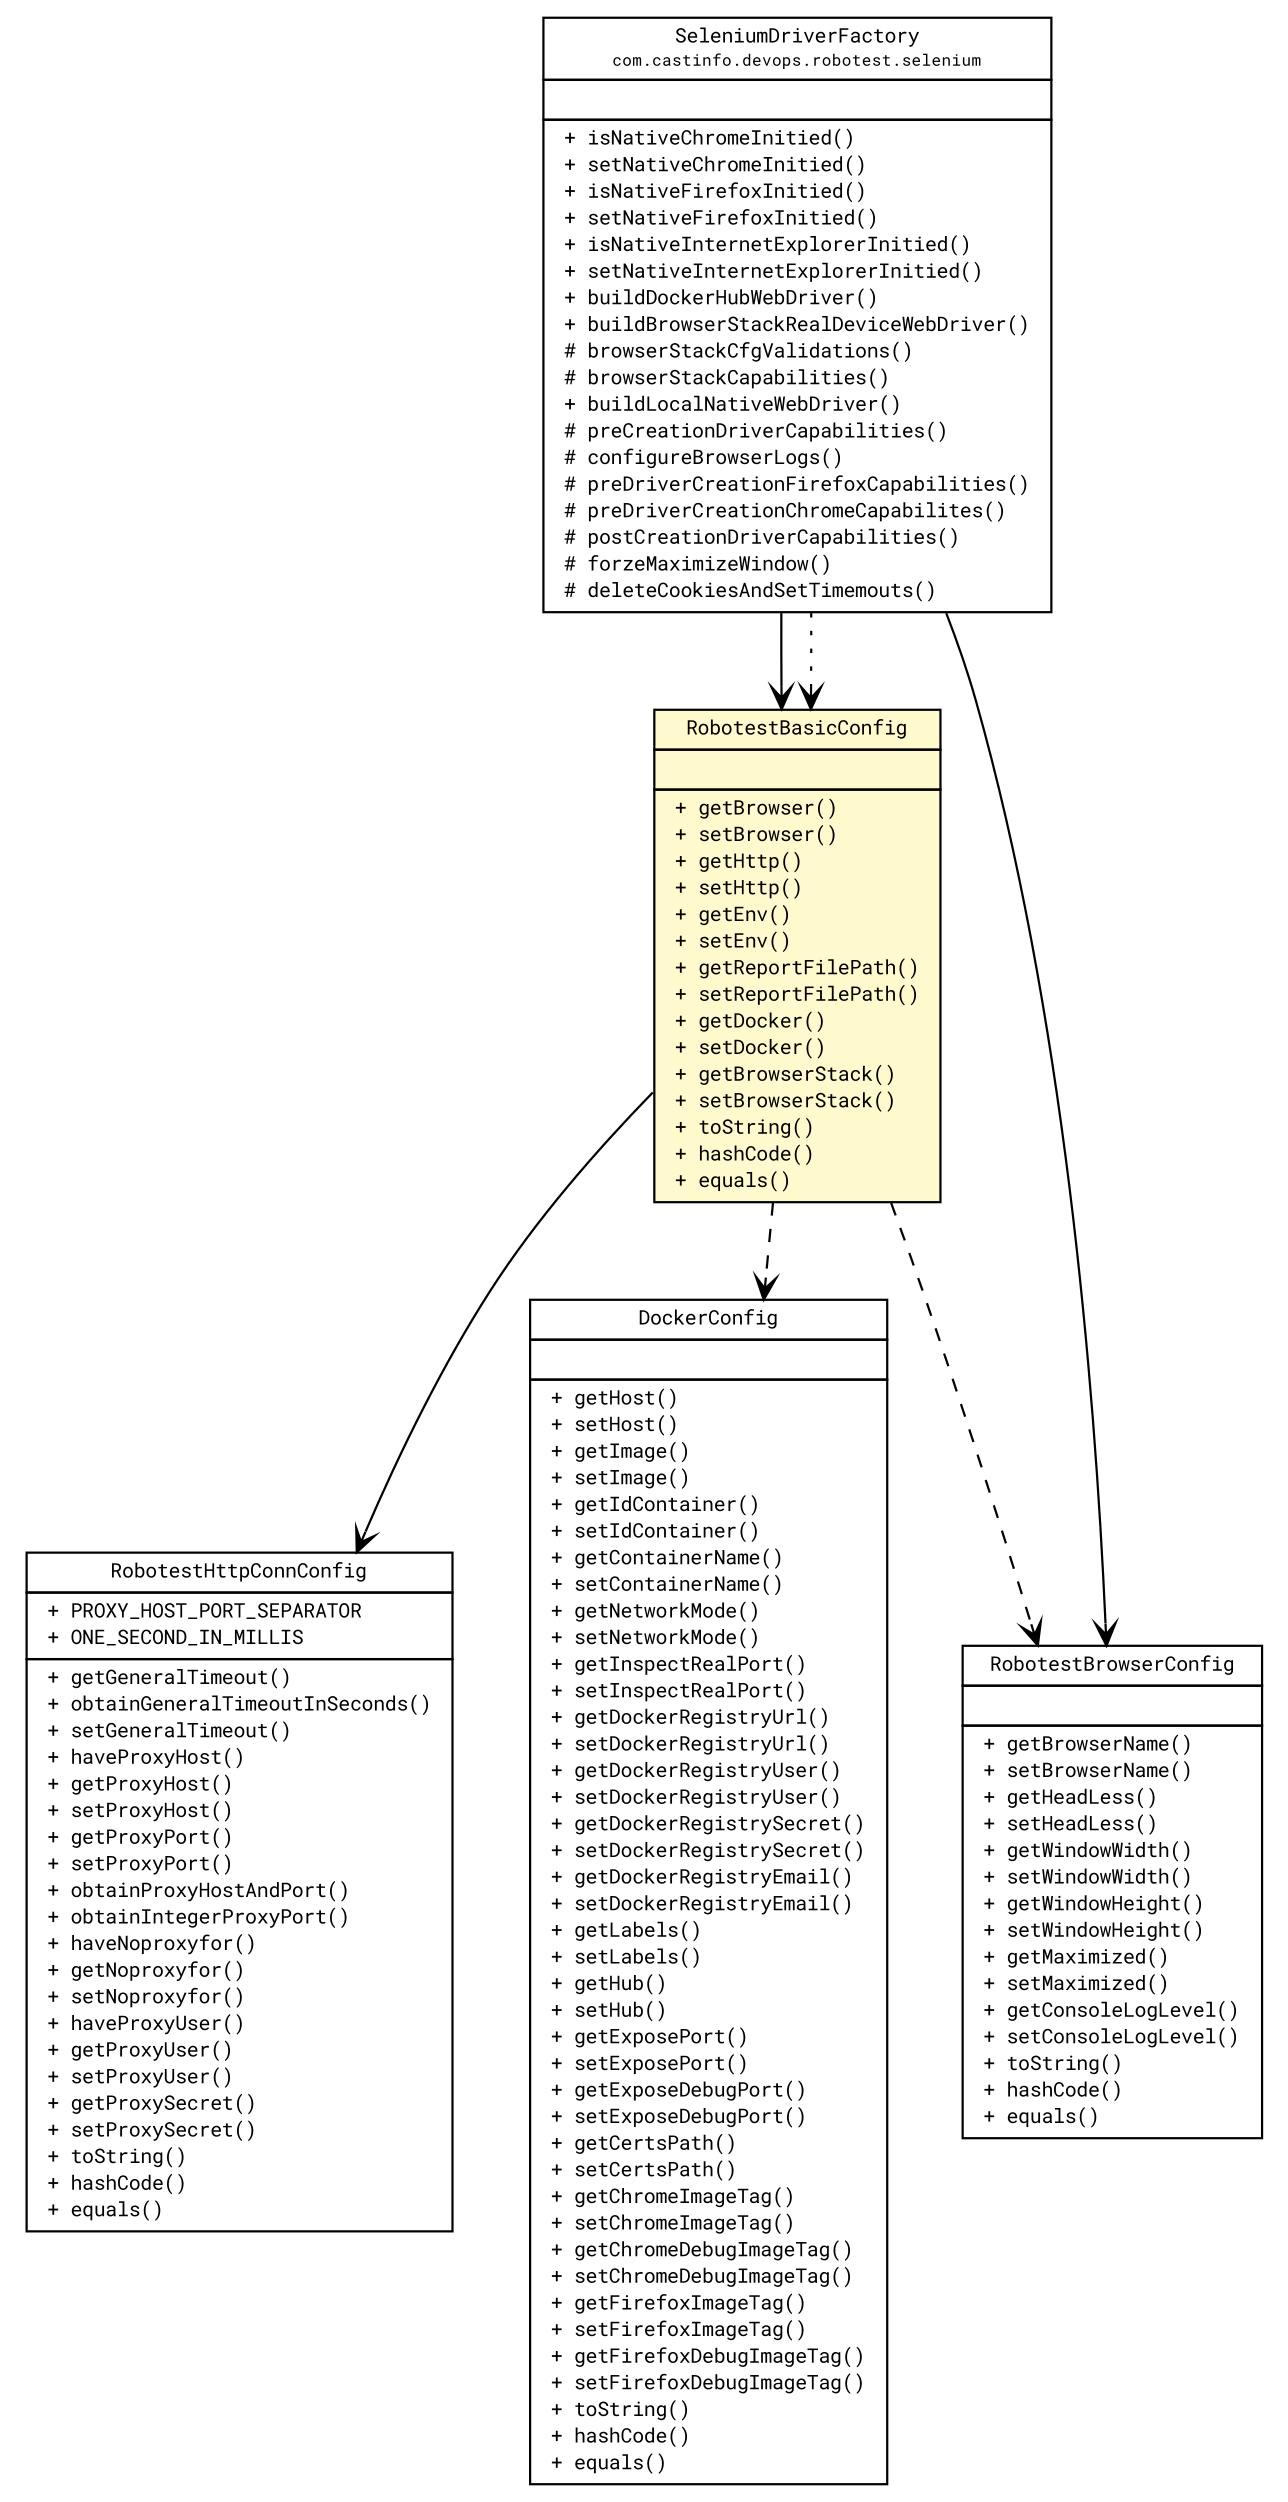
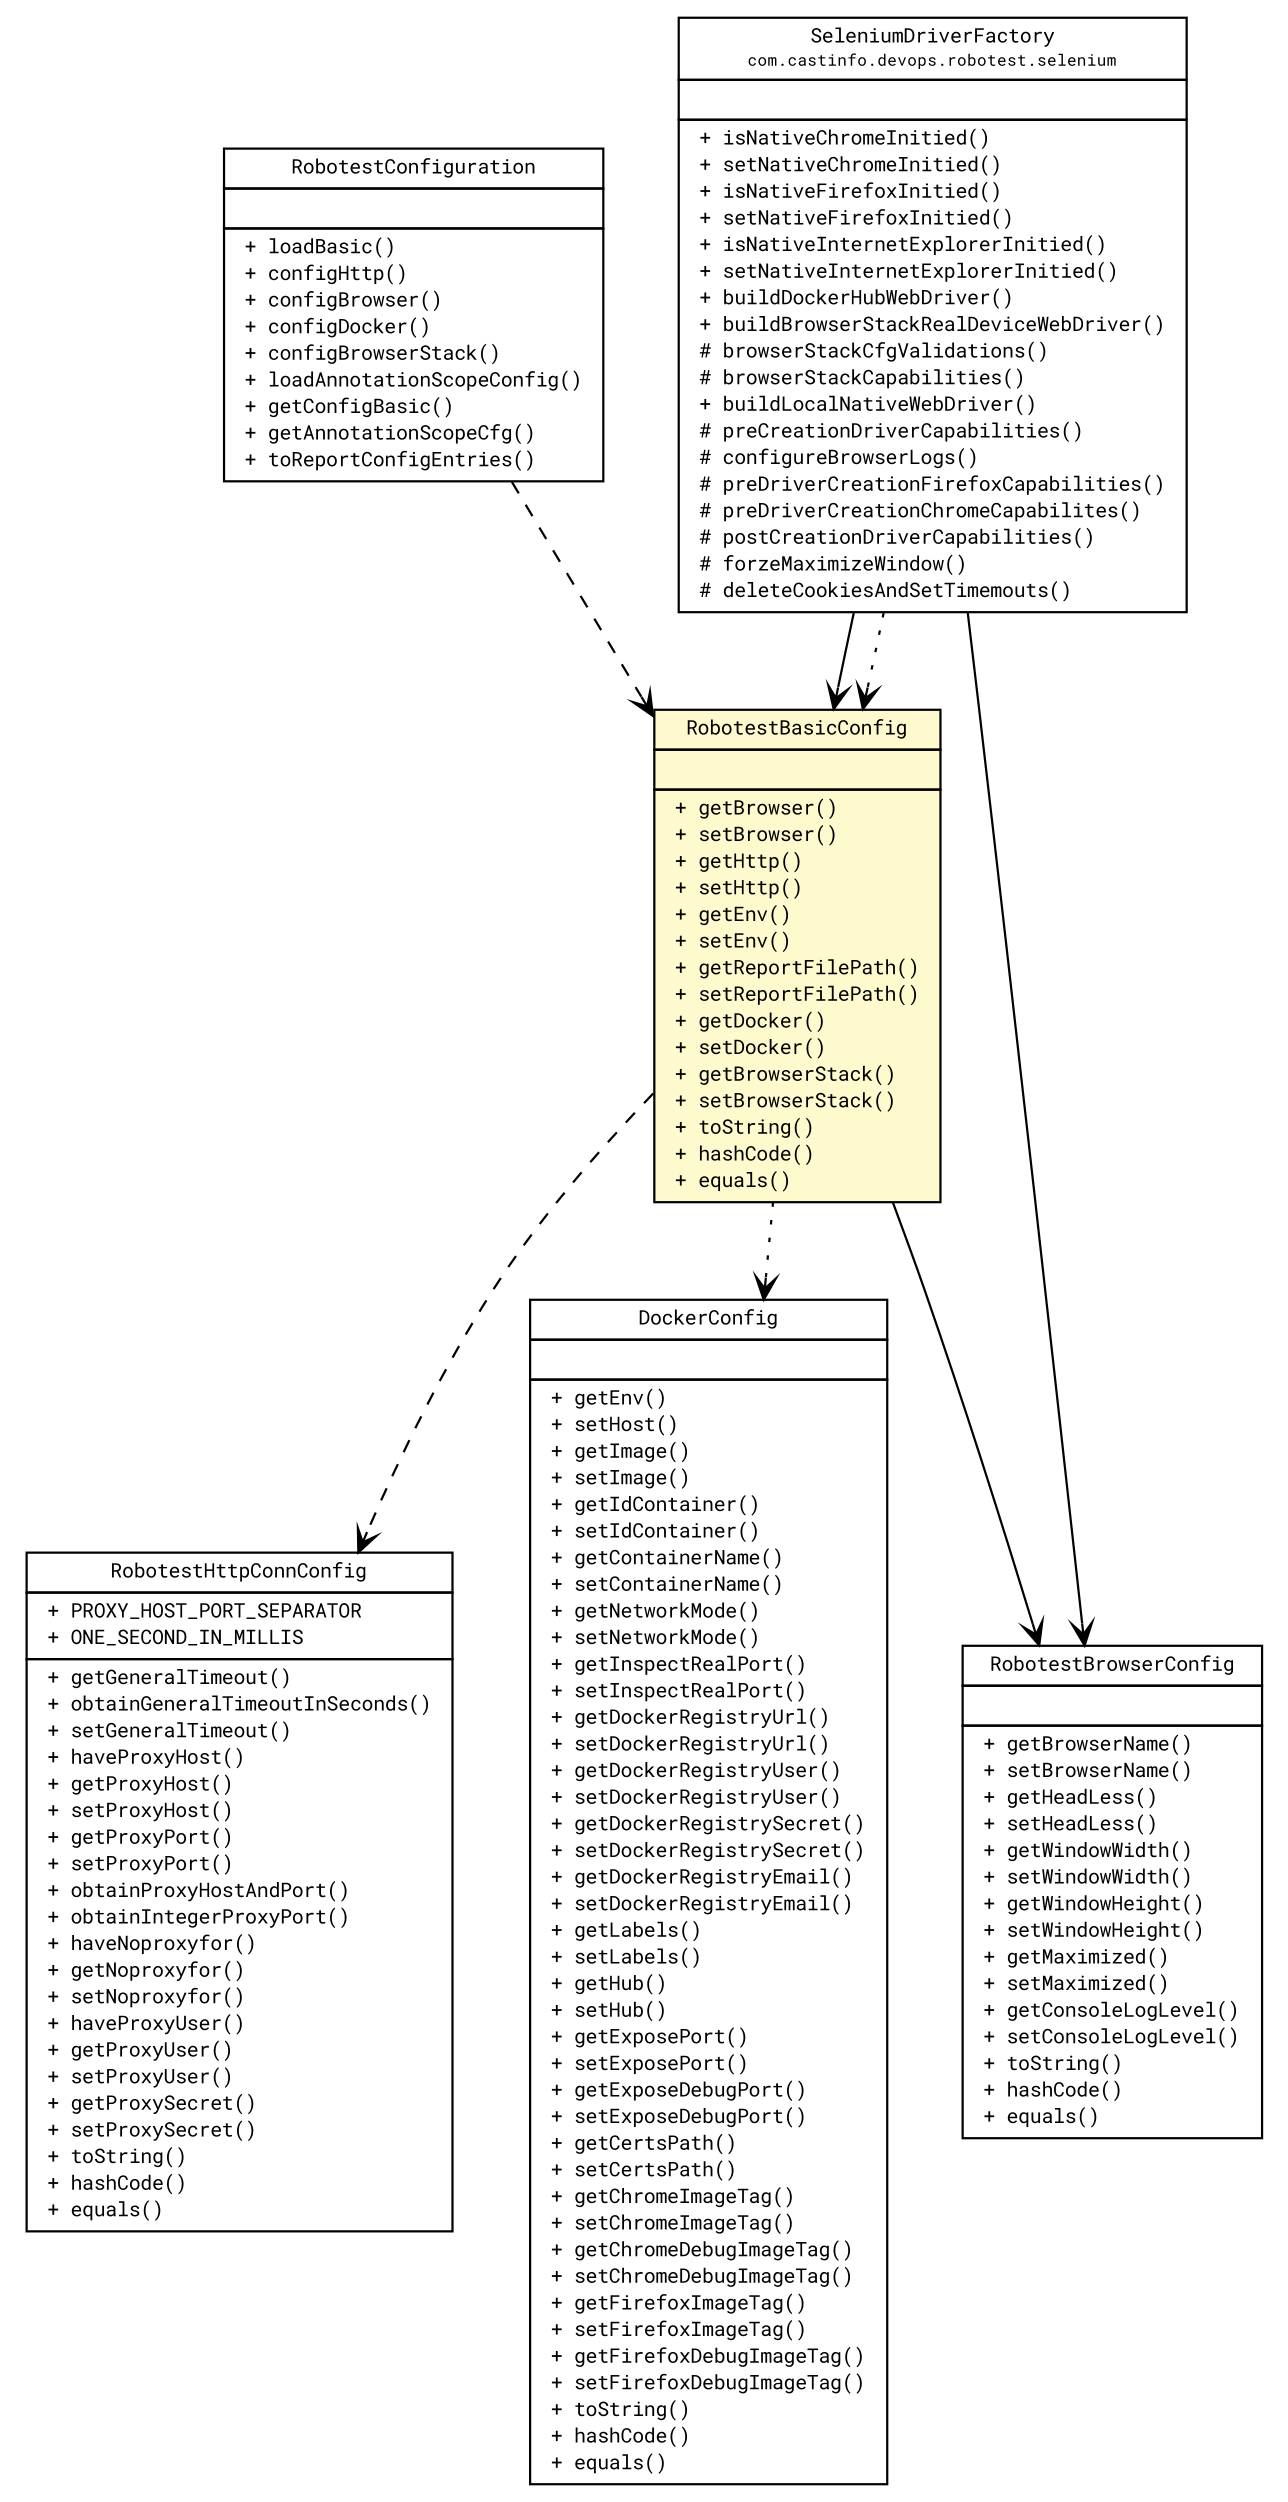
none -> (413, 315)
(769, 1240) -> (769, 1240)
(486, 1297) -> (488, 1298)
(616, 1398) -> (610, 1398)
(964, 1413) -> (966, 1412)
